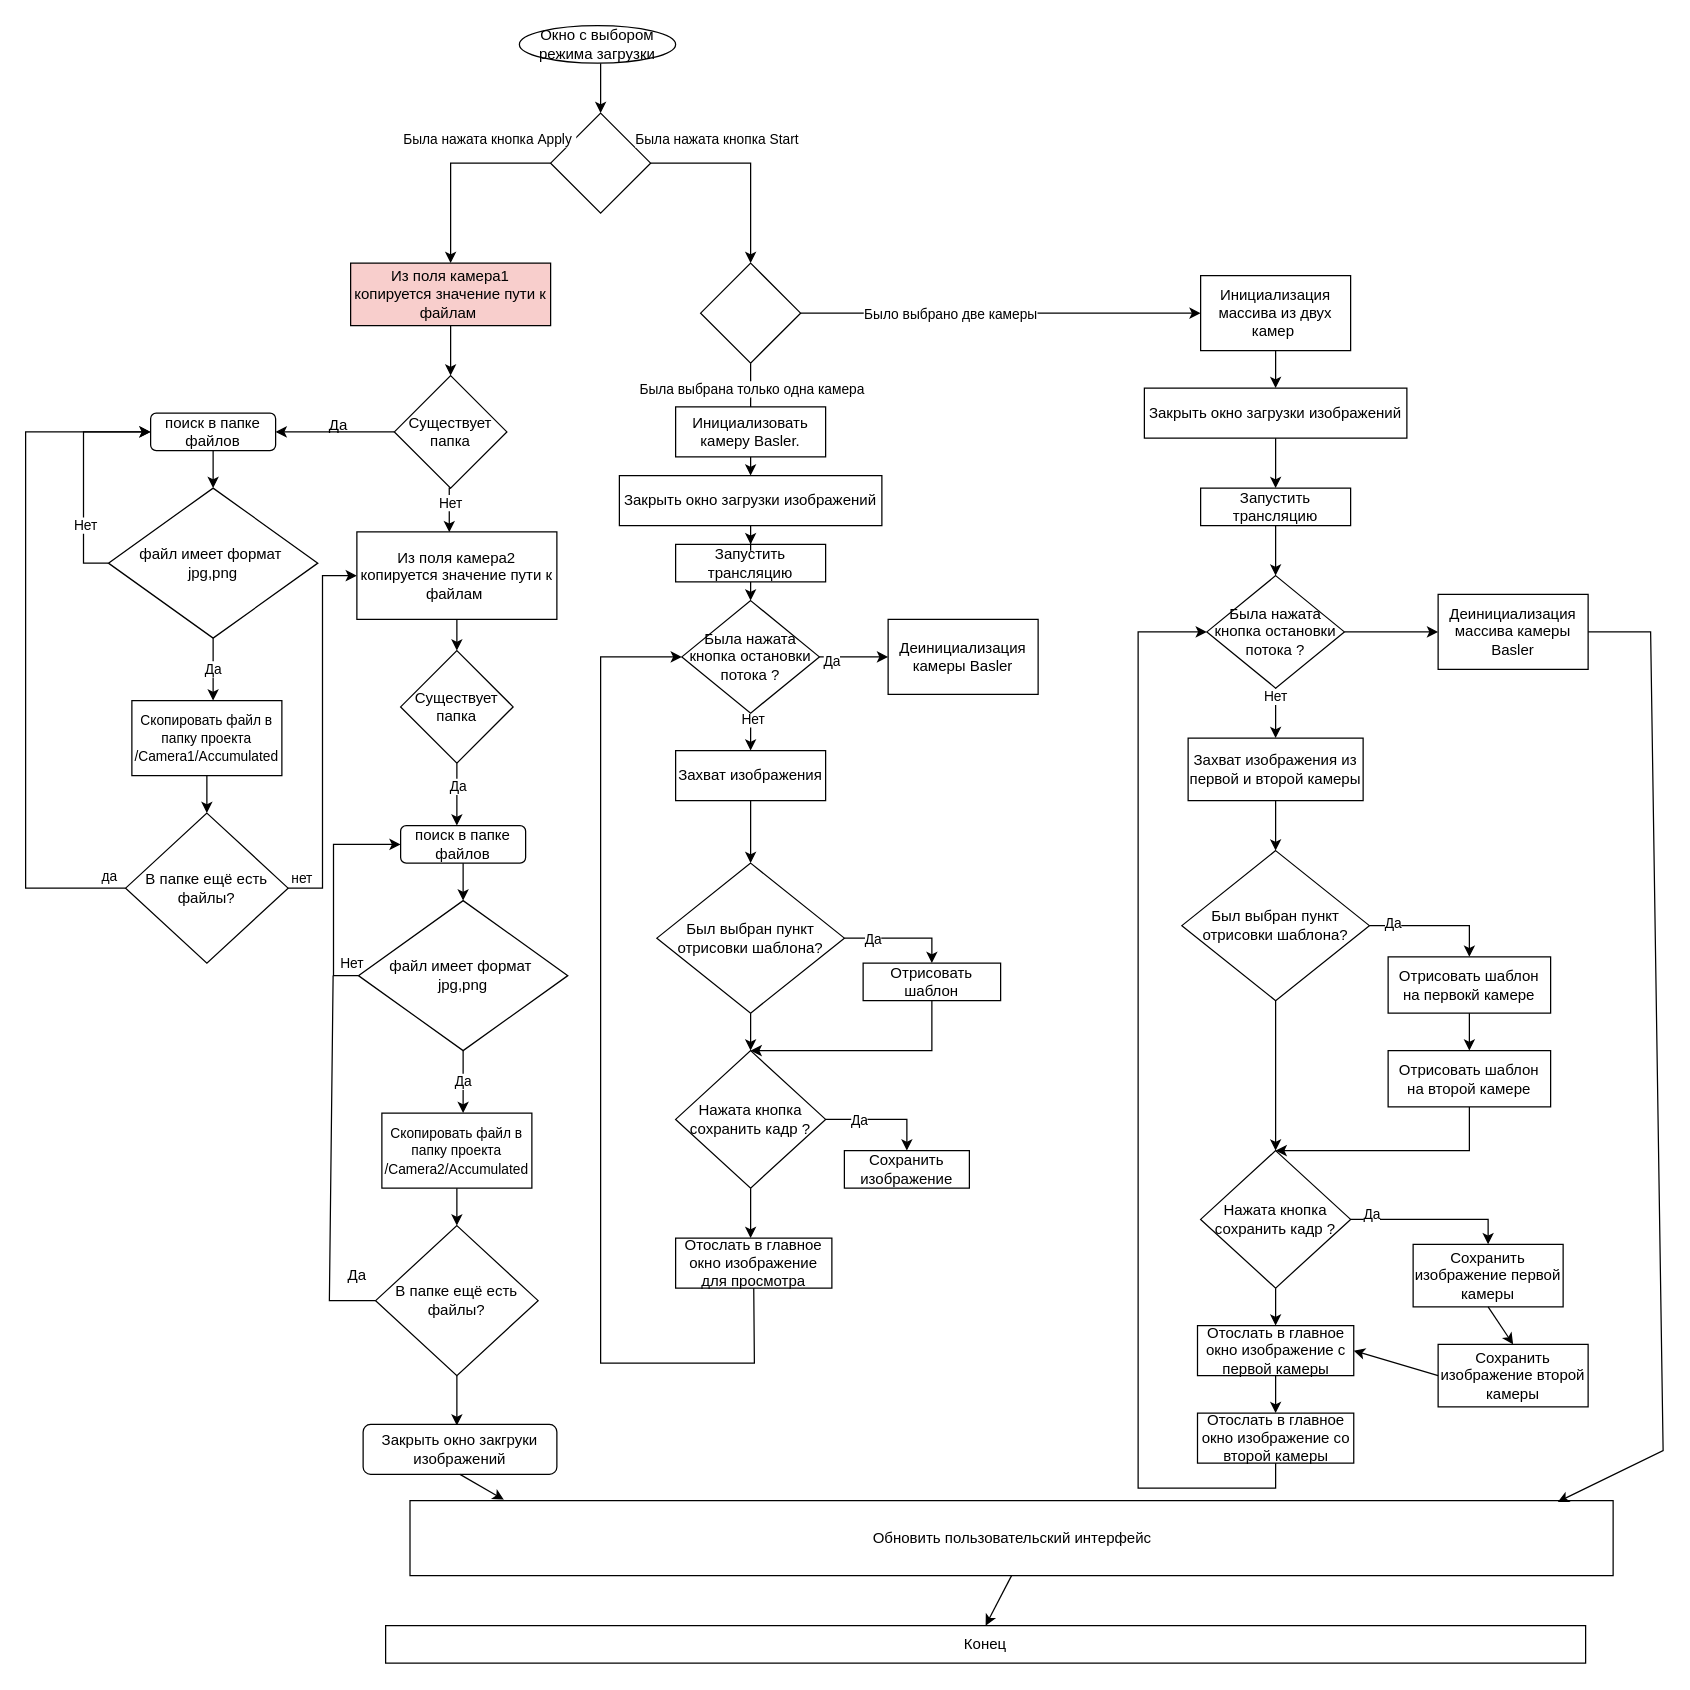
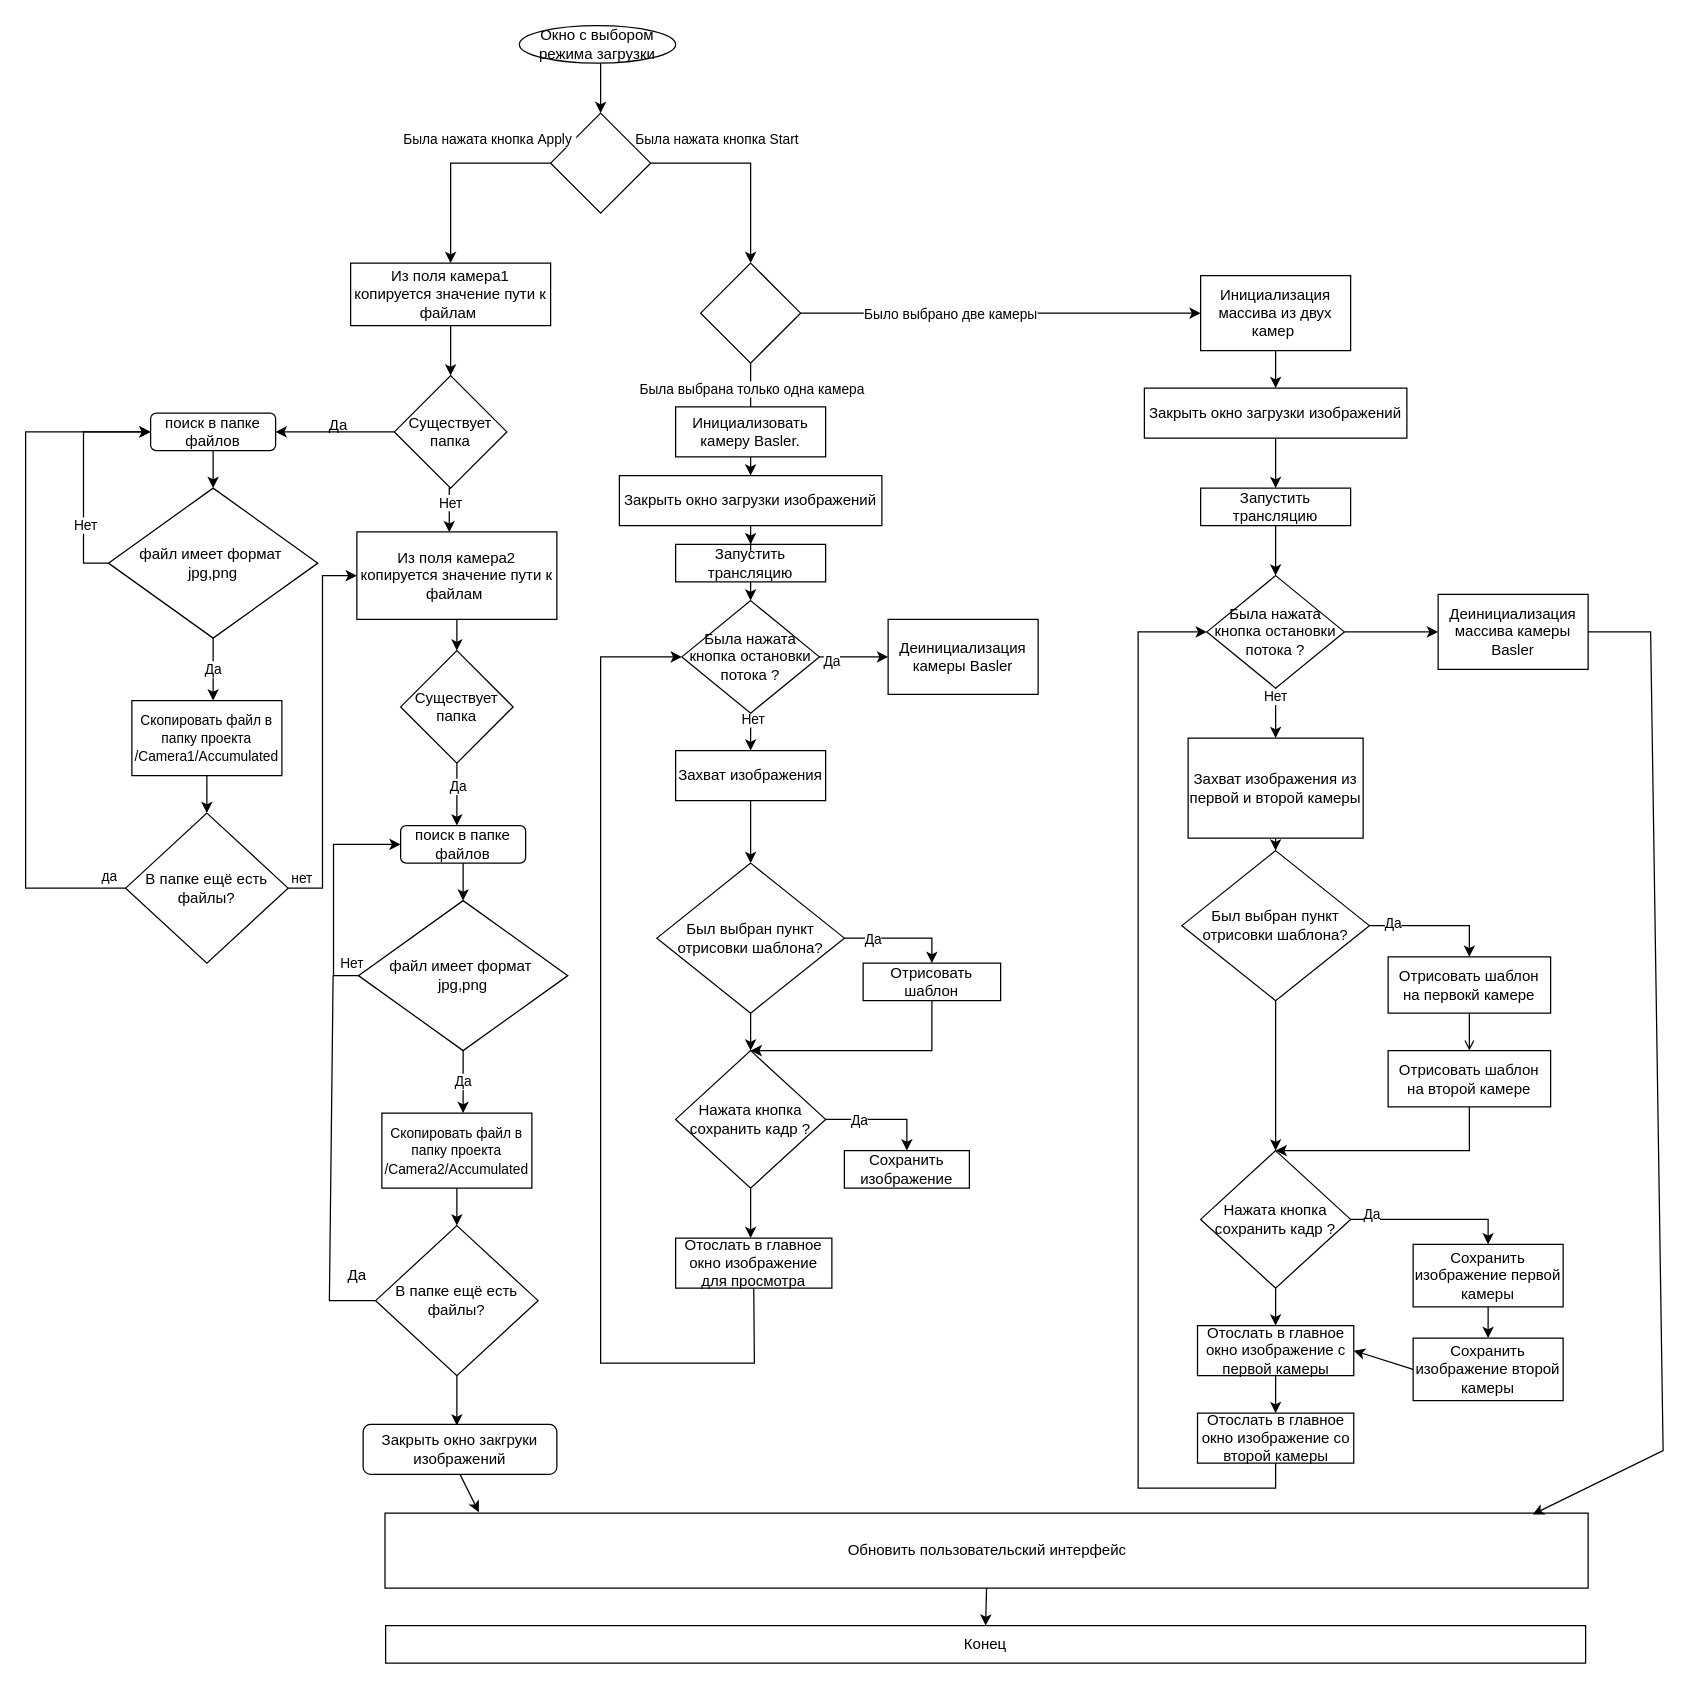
(451, 294) -> (451, 294)
(1276, 769) -> (1276, 788)
(1469, 1041) -> (1469, 1043)
(1513, 1376) -> (1488, 1369)
(1012, 1538) -> (987, 1551)
